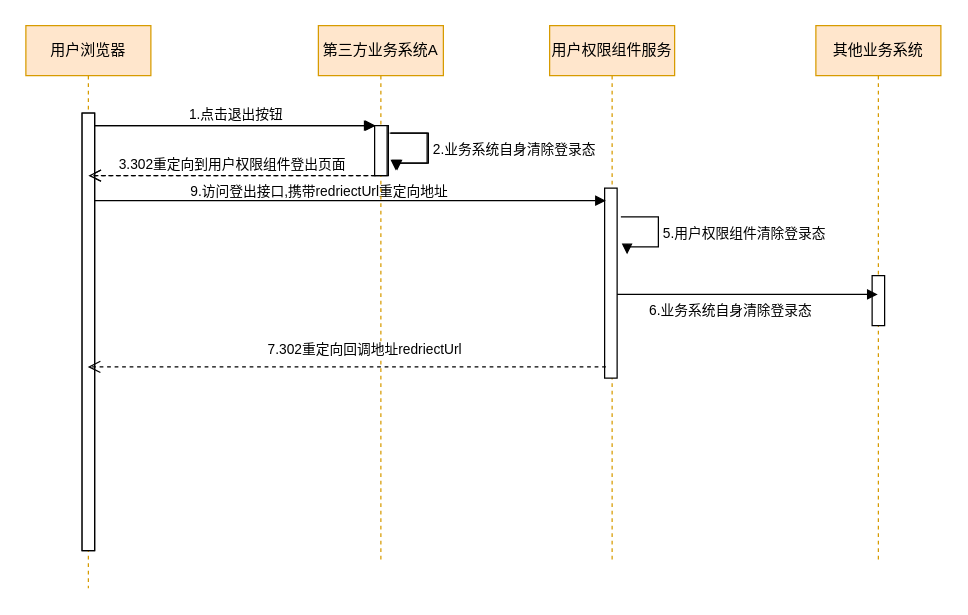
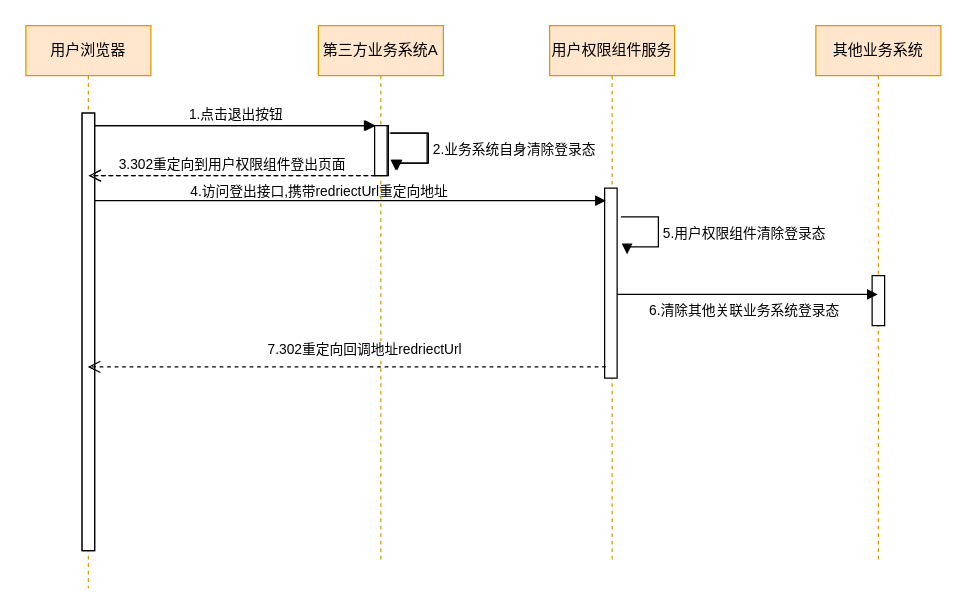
(264, 210) -> (264, 210)
(738, 311) -> (753, 311)
